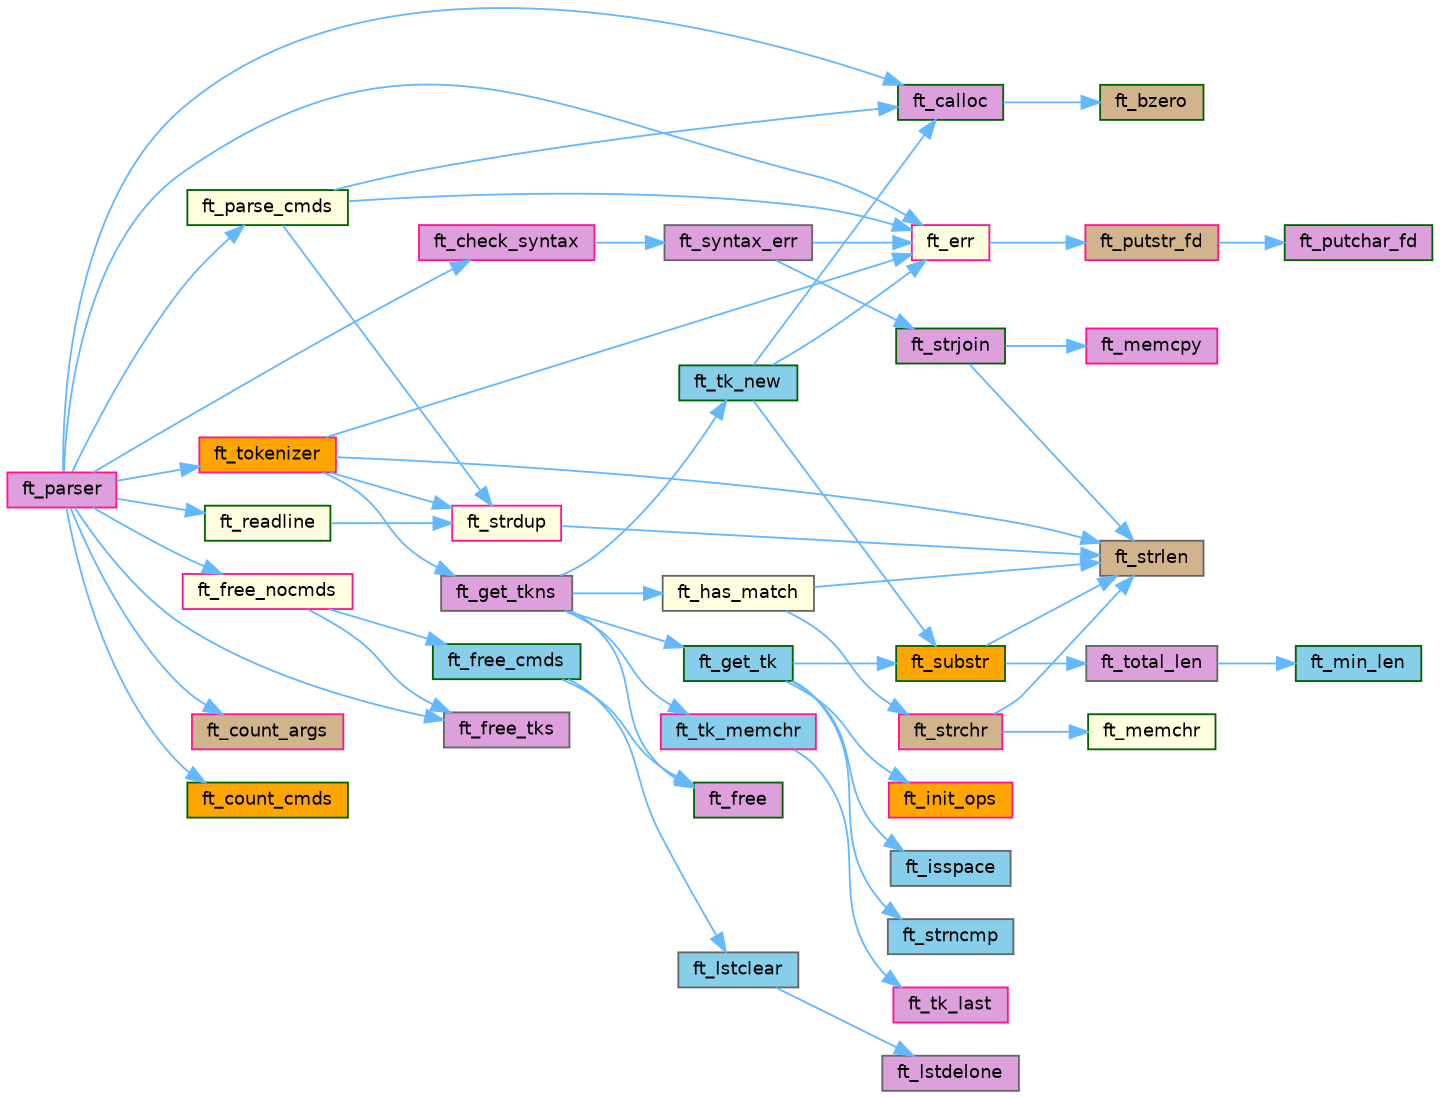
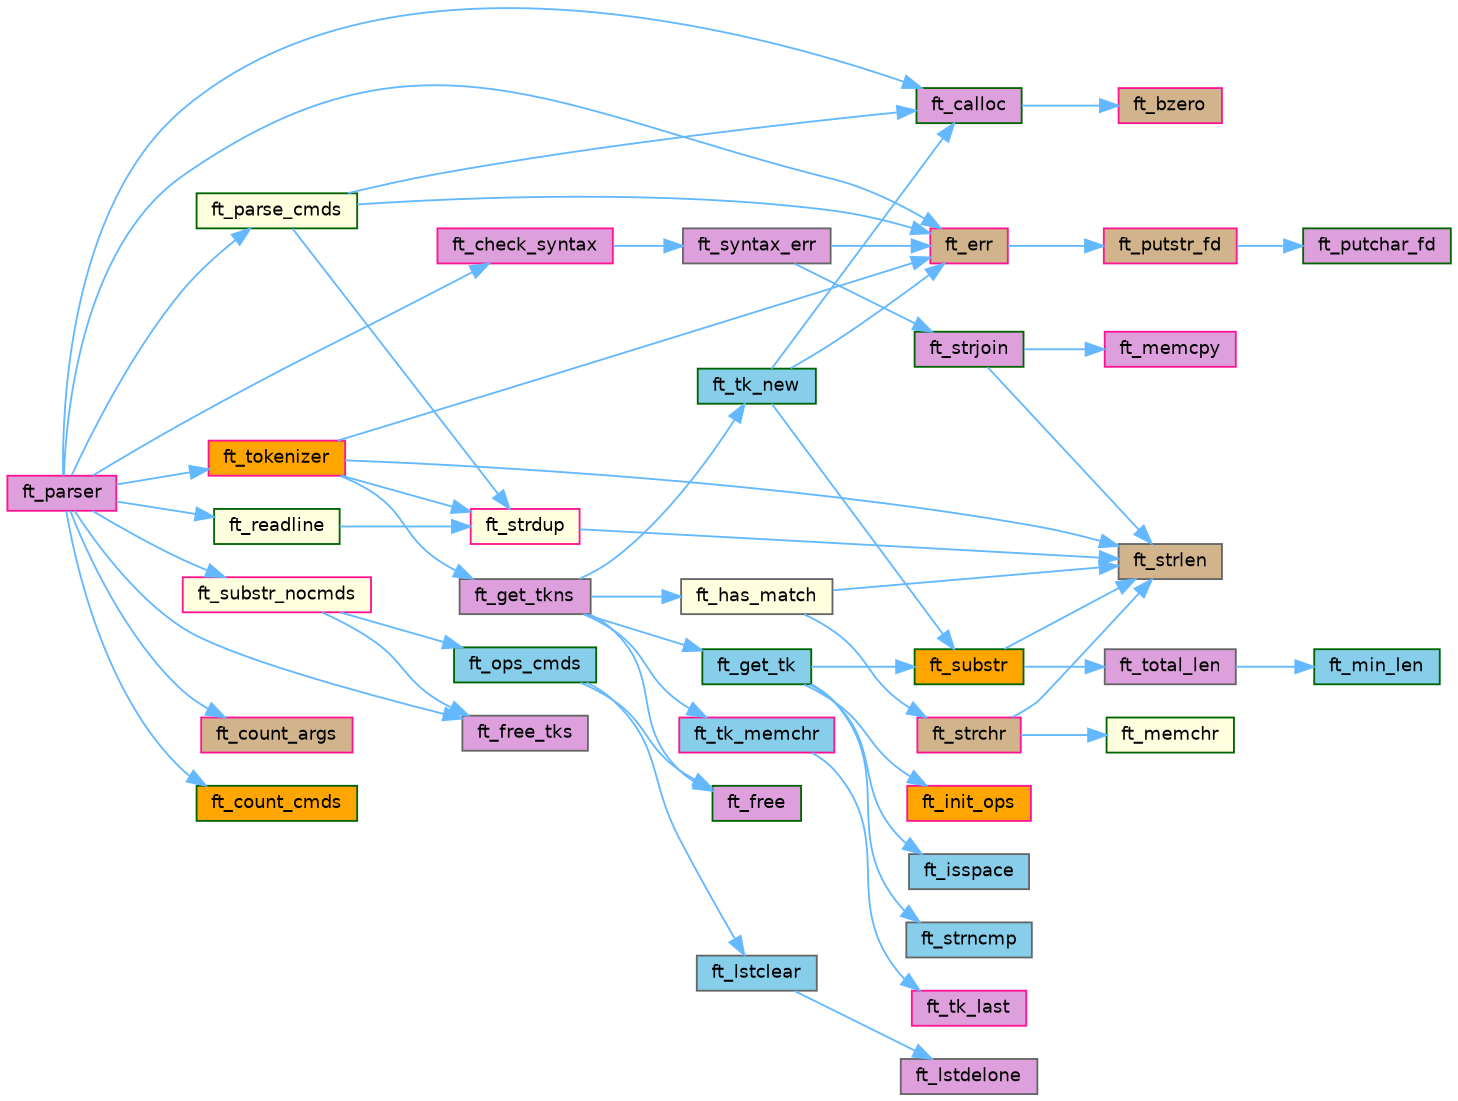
(1152, 102) -> (1170, 106)
(951, 243) -> (969, 246)
(268, 591) -> (277, 595)
(507, 662) -> (525, 665)
